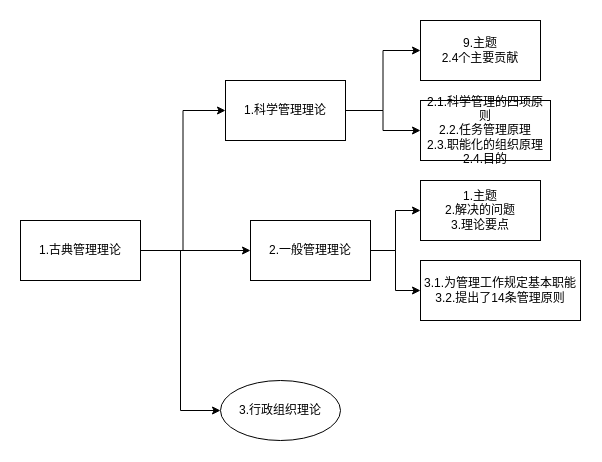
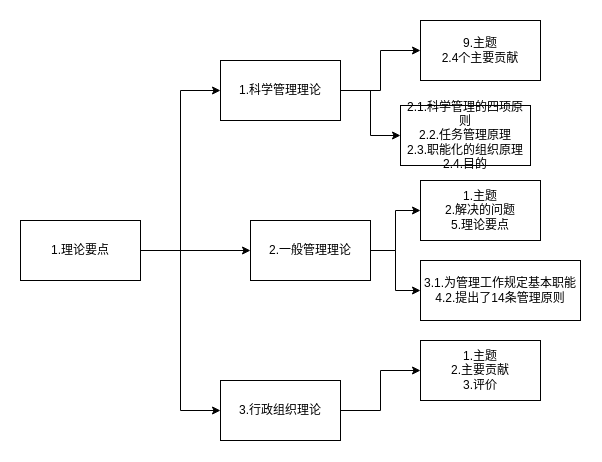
(286, 111) -> (281, 91)
(486, 131) -> (466, 136)
(481, 211) -> (481, 211)
(81, 251) -> (81, 251)
(501, 291) -> (501, 291)
none -> (481, 371)
none -> (381, 395)
(281, 411) -> (281, 411)
